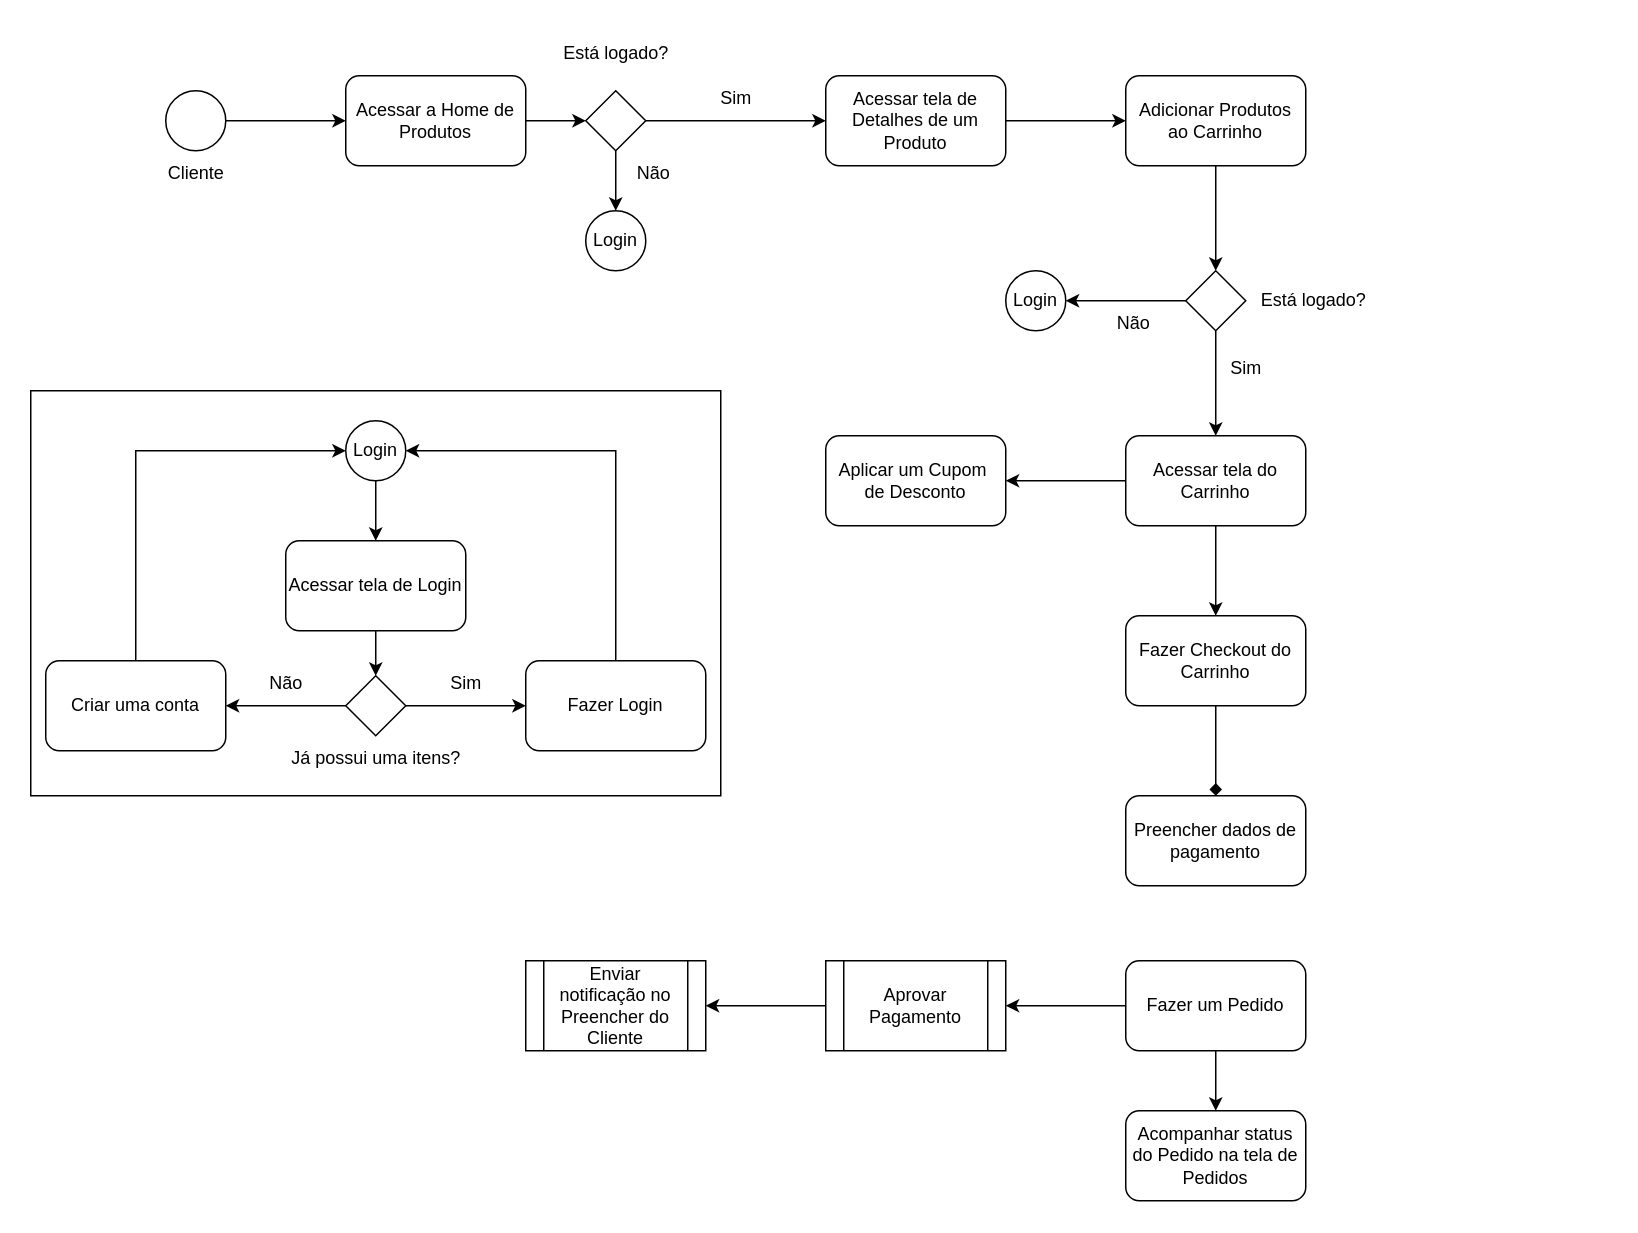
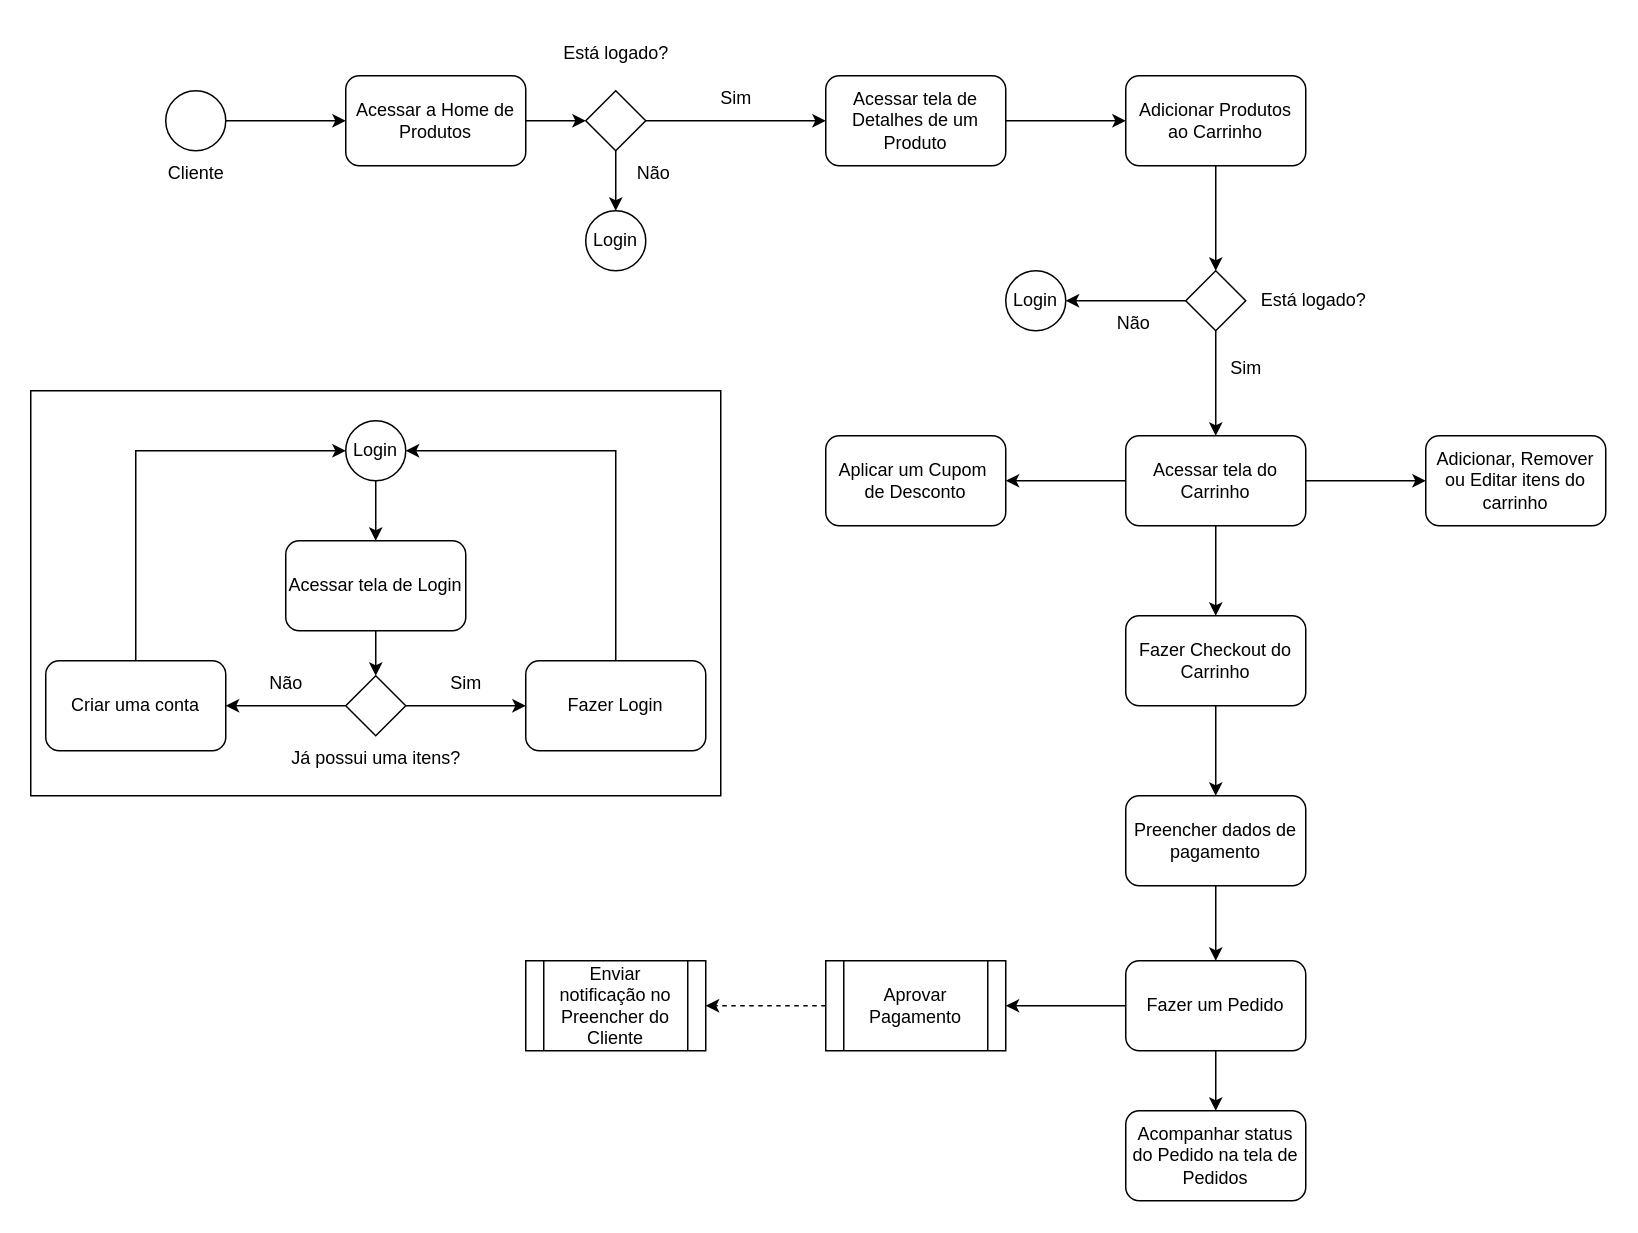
none -> (1361, 481)
none -> (1516, 481)
(1216, 783) -> (1216, 784)
none -> (1216, 918)
(770, 1006) -> (770, 1006)
